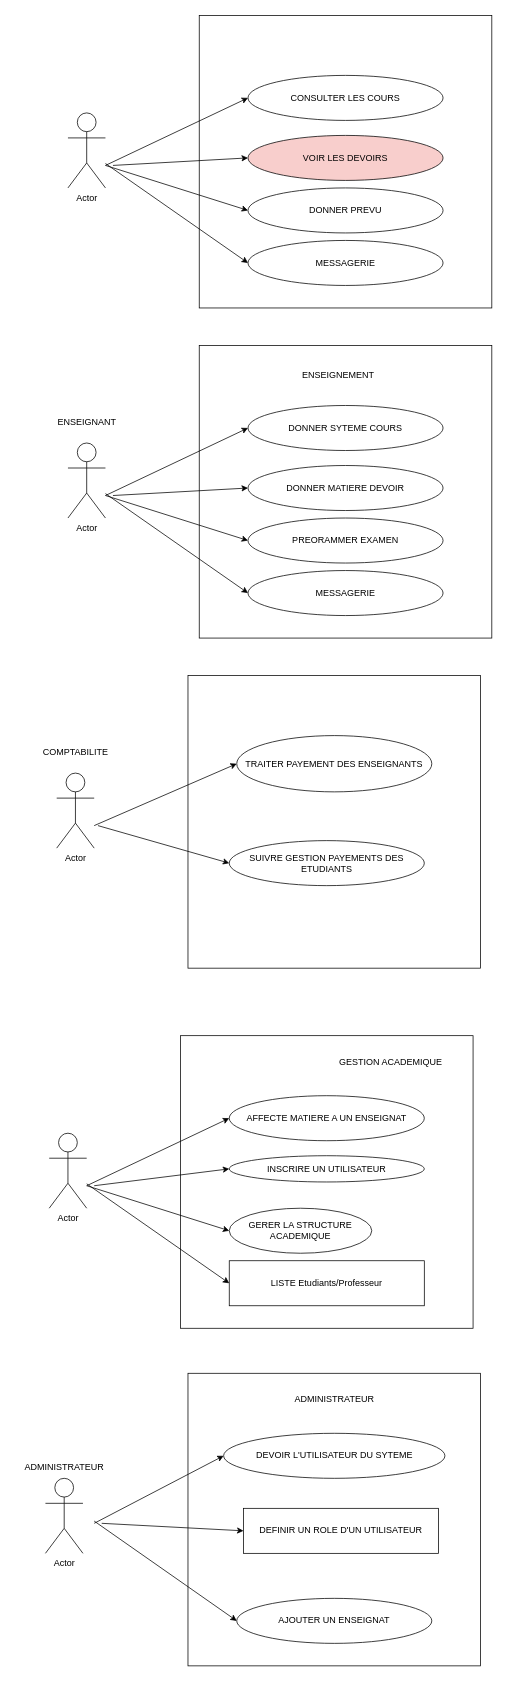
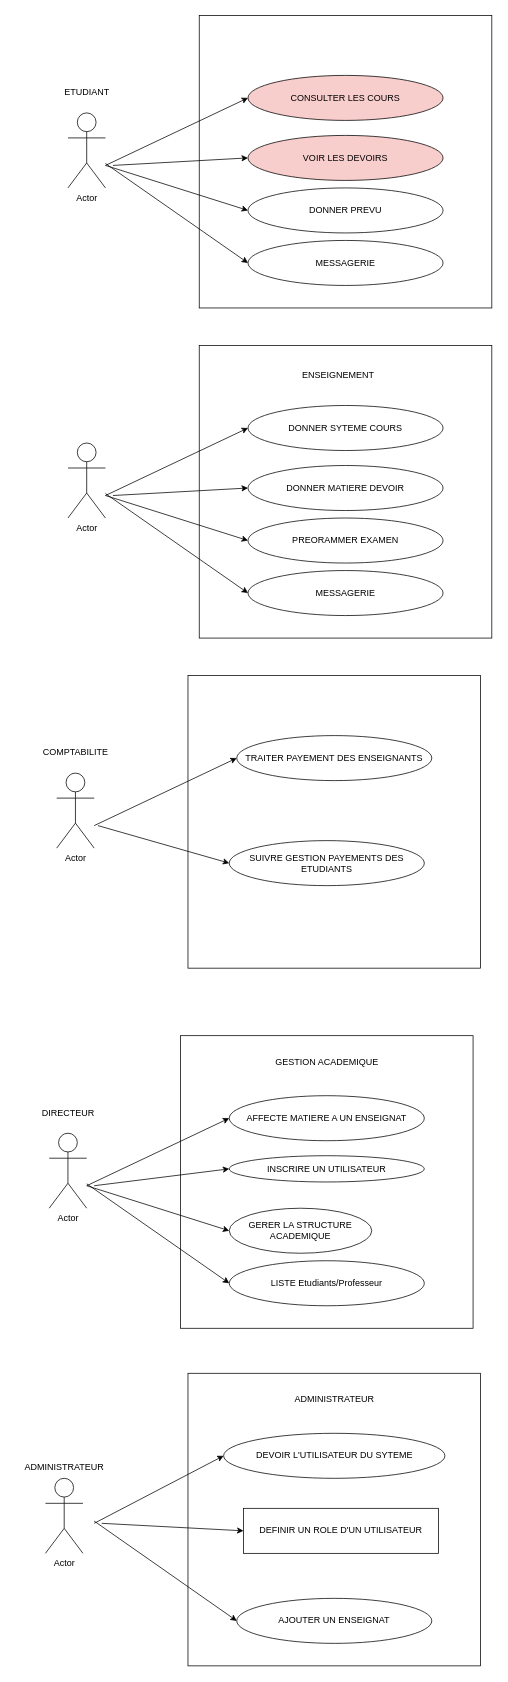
none -> (87, 93)
(345, 98) -> (345, 98)
(87, 423) -> none
(334, 764) -> (334, 758)
(390, 1062) -> (327, 1062)
none -> (68, 1113)
(327, 1283) -> (327, 1283)
